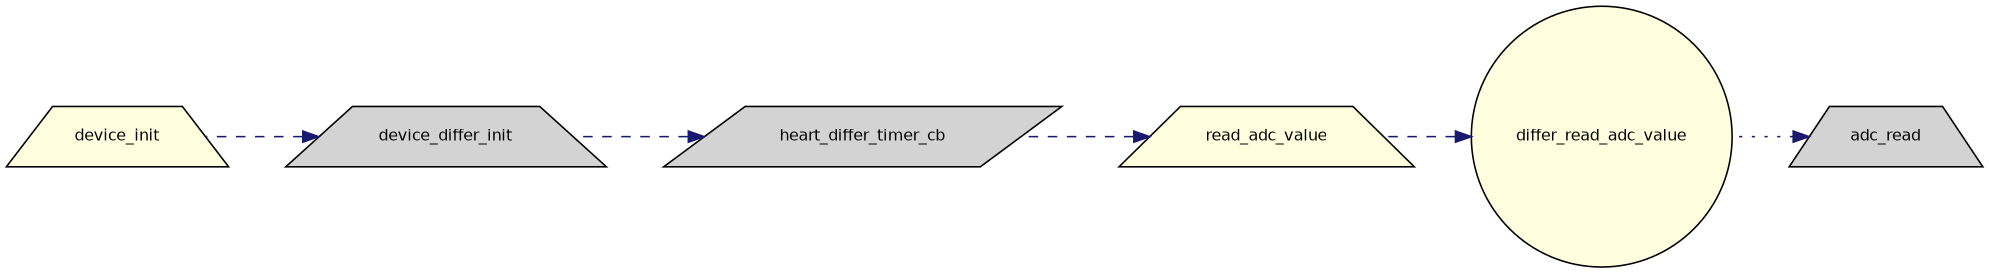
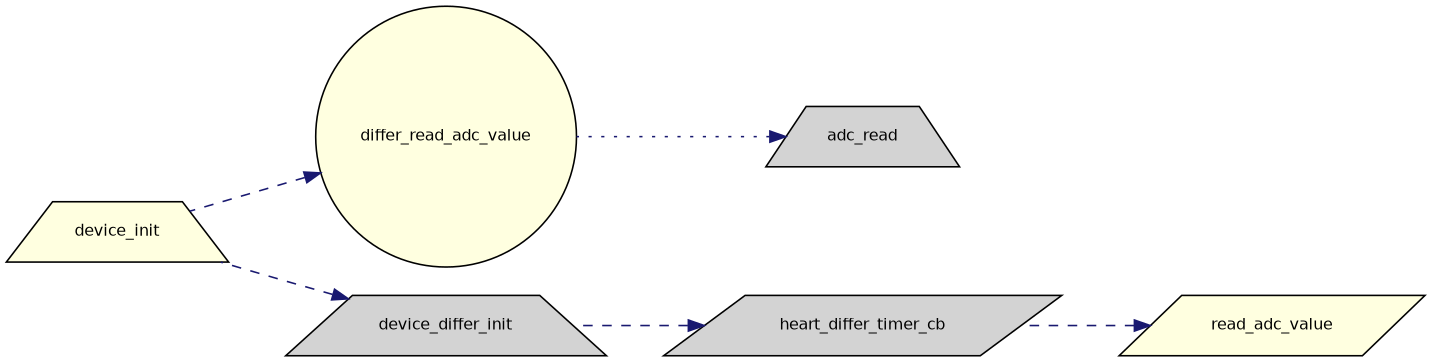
(1267, 137) -> (1272, 326)
(1419, 137) -> (247, 194)
